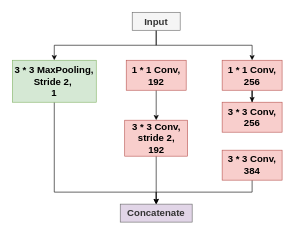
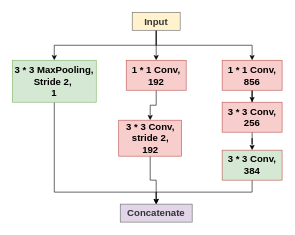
(156, 21) -> (156, 21)
none -> (156, 54)
(252, 75) -> (252, 75)
(156, 138) -> (150, 138)
none -> (252, 141)
(252, 165) -> (252, 165)
